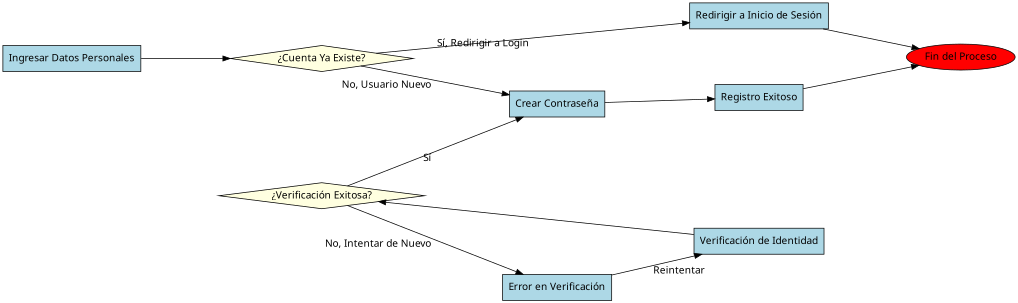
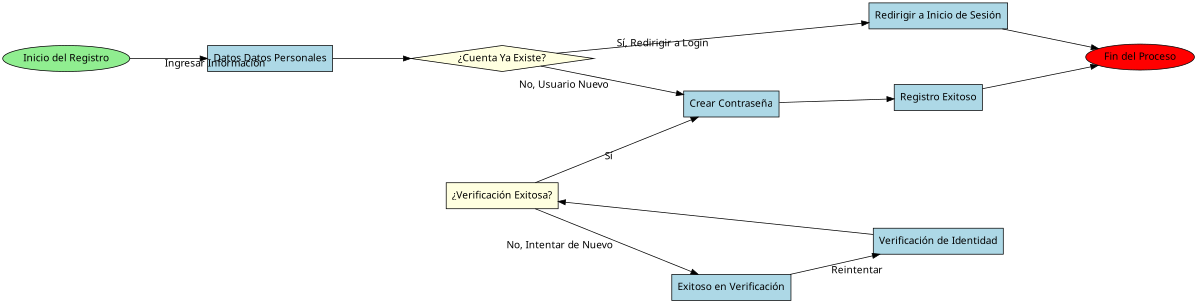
none -> (66, 58)
(72, 58) -> (270, 58)
(322, 196) -> (502, 196)
(557, 287) -> (731, 287)
